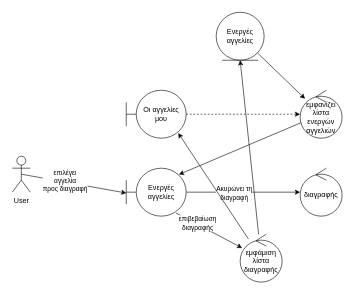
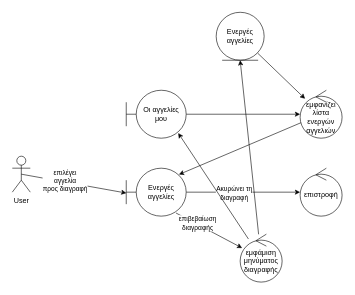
(240, 114) -> (240, 114)
(321, 195) -> (321, 195)
(261, 261) -> (261, 261)
